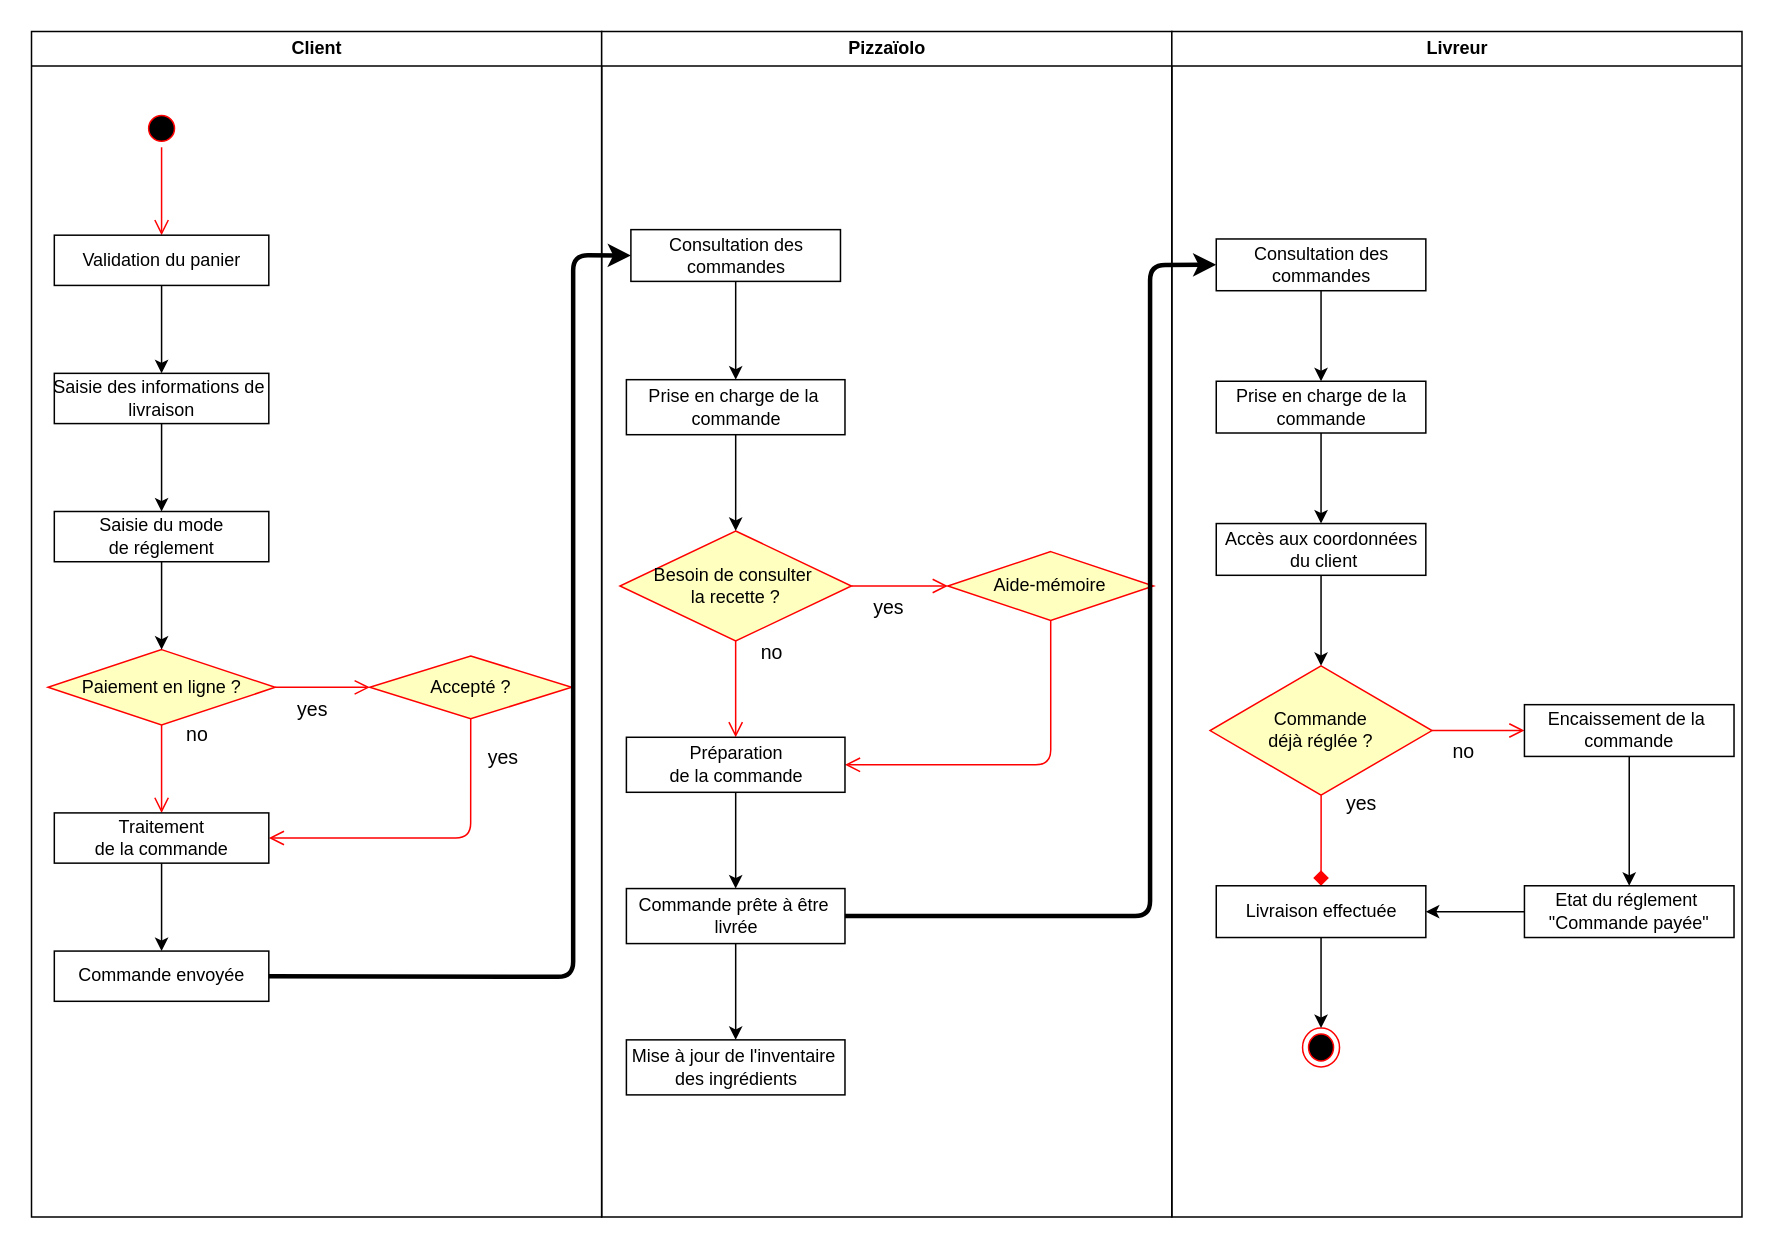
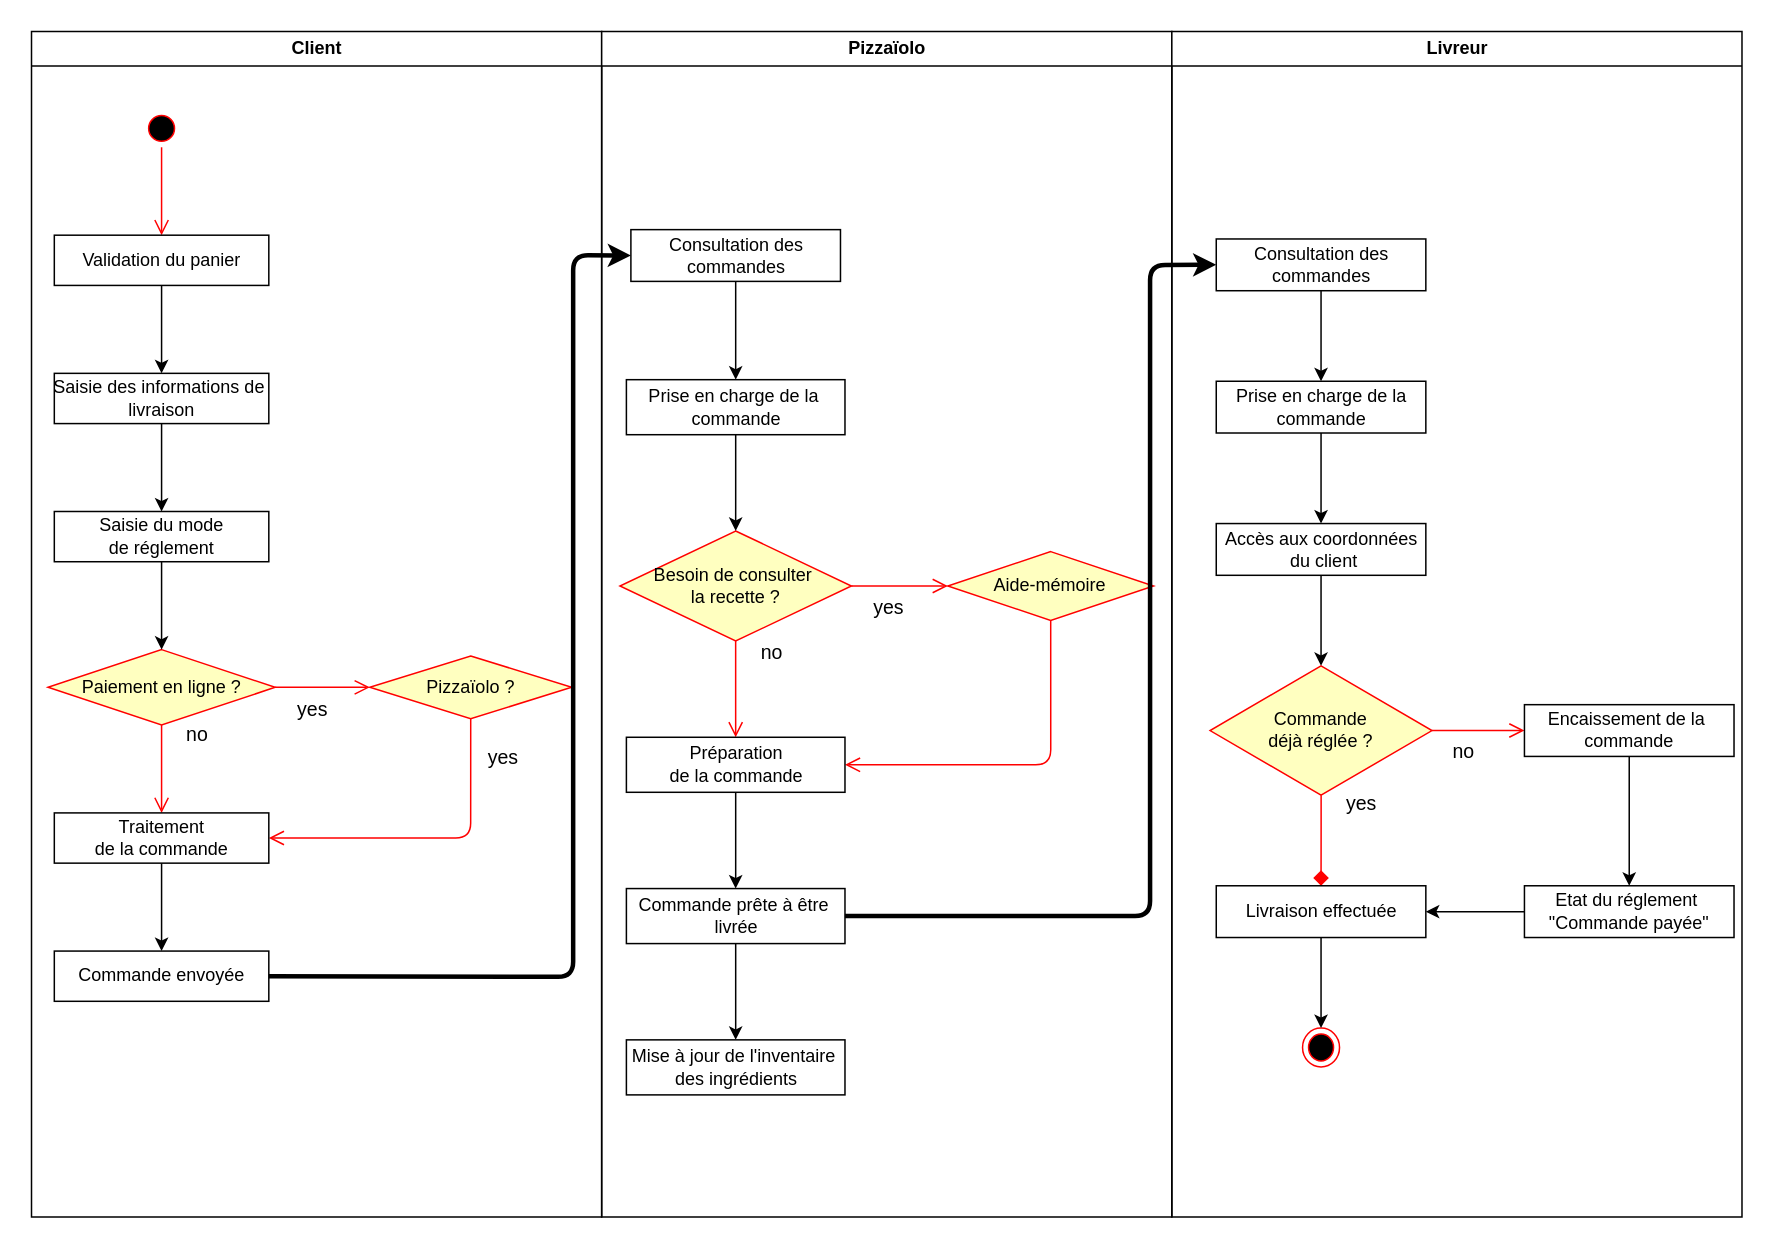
(471, 688) -> (471, 688)
